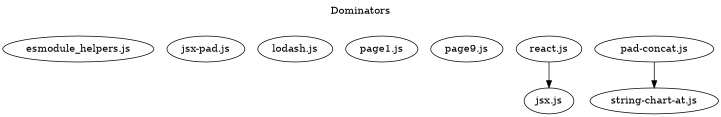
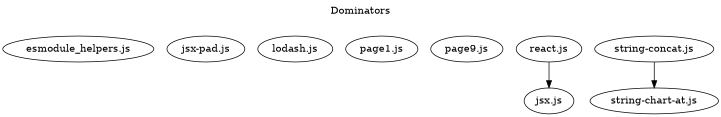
(654, 49) -> (654, 49)
